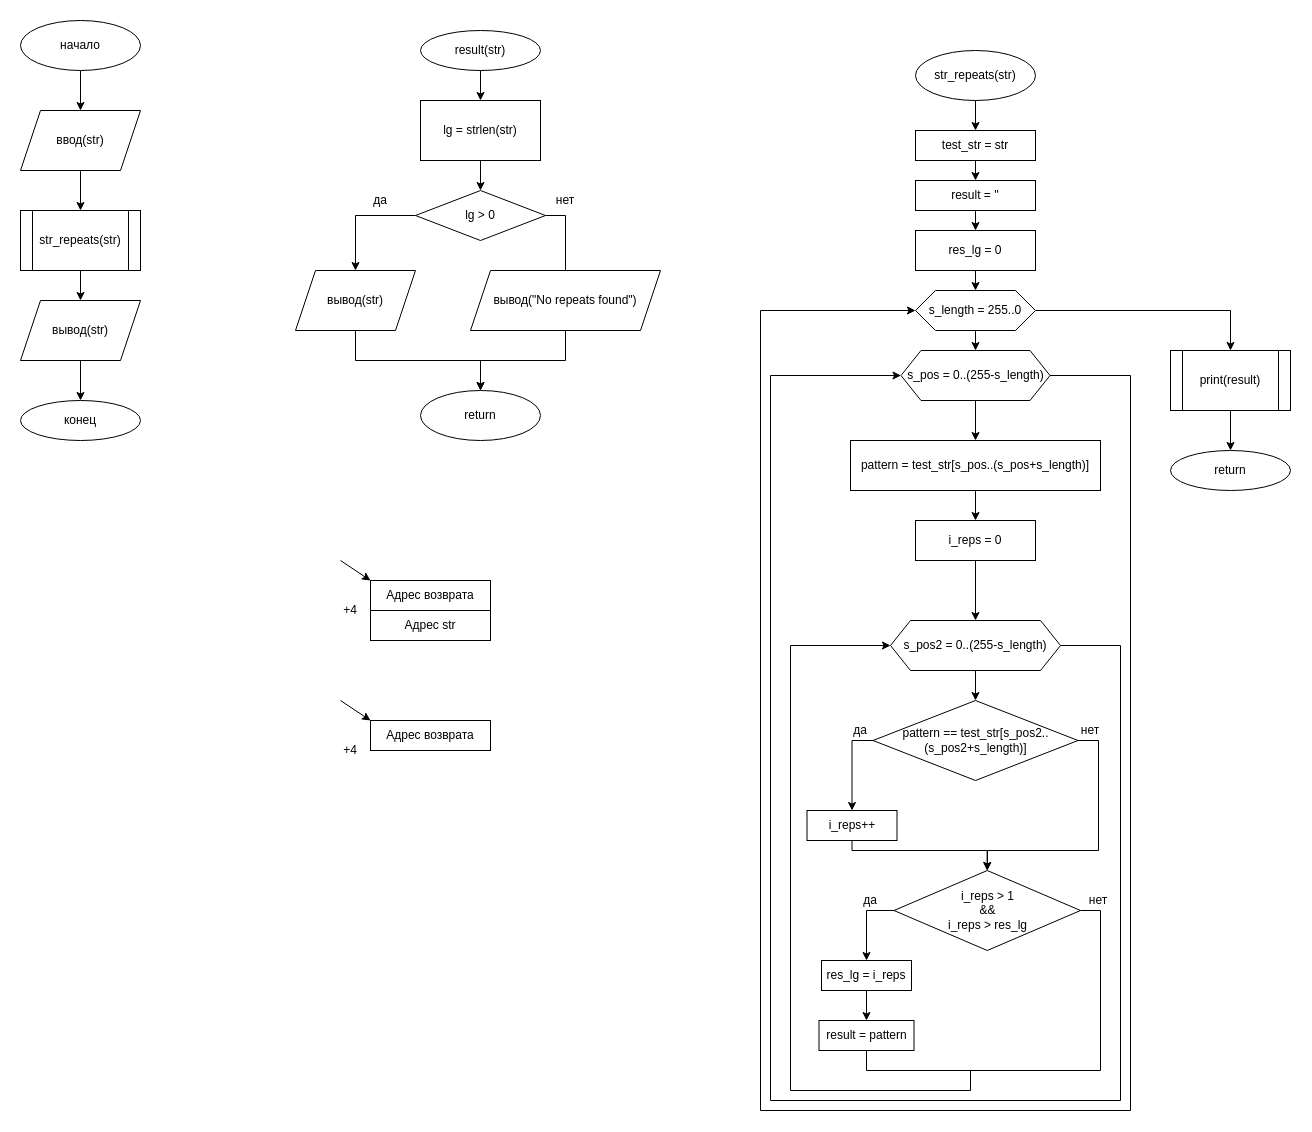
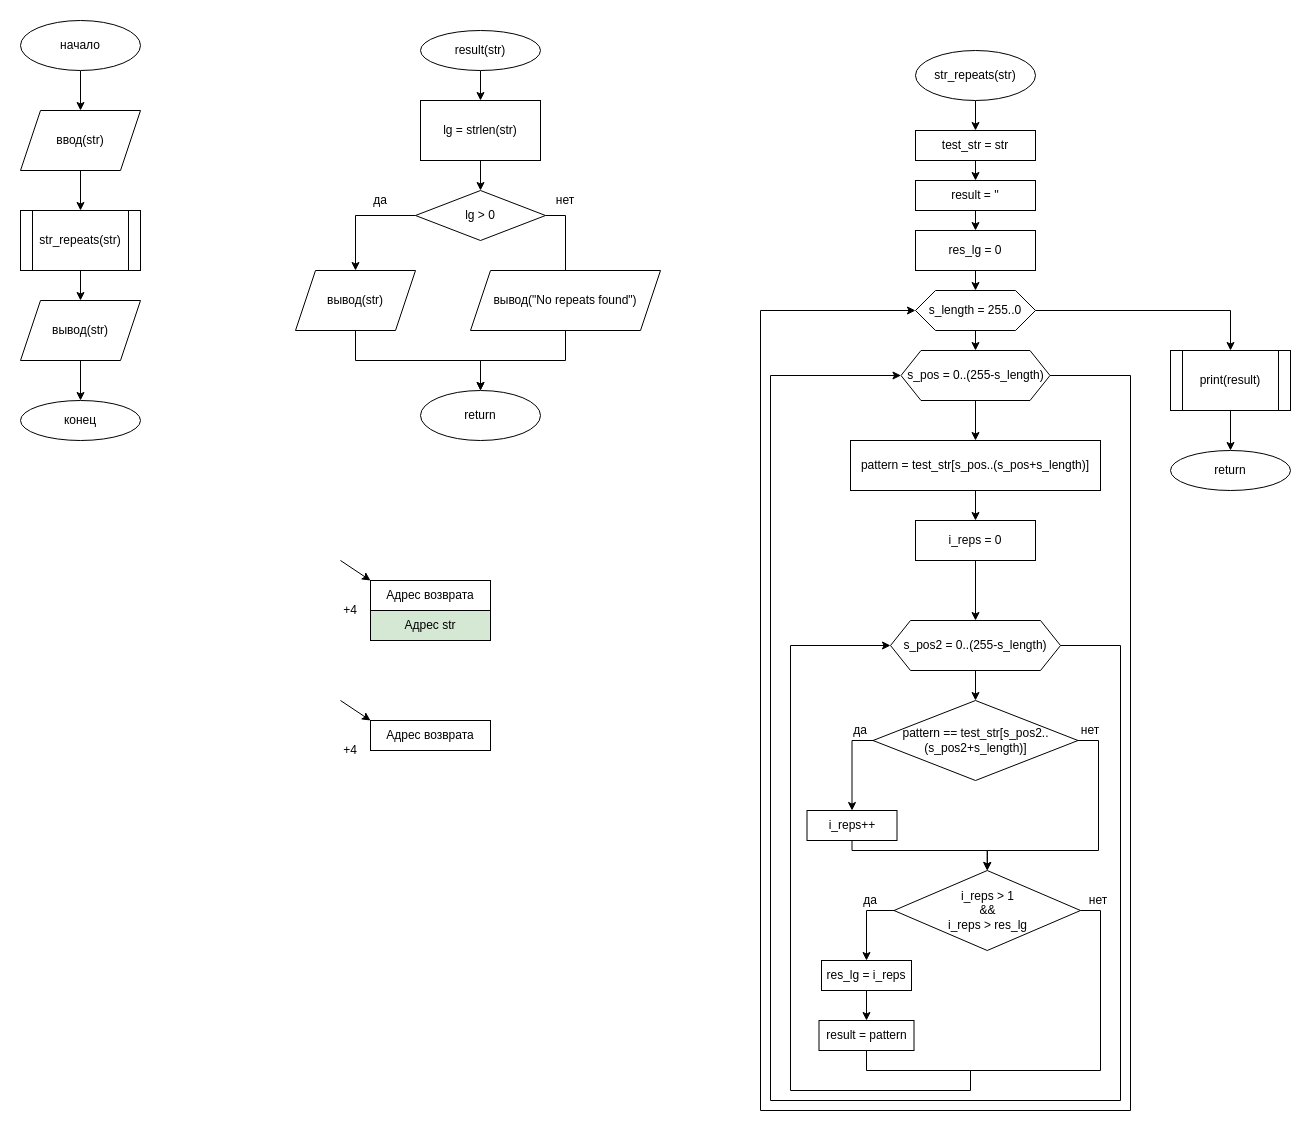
(431, 626) -> (431, 626)
